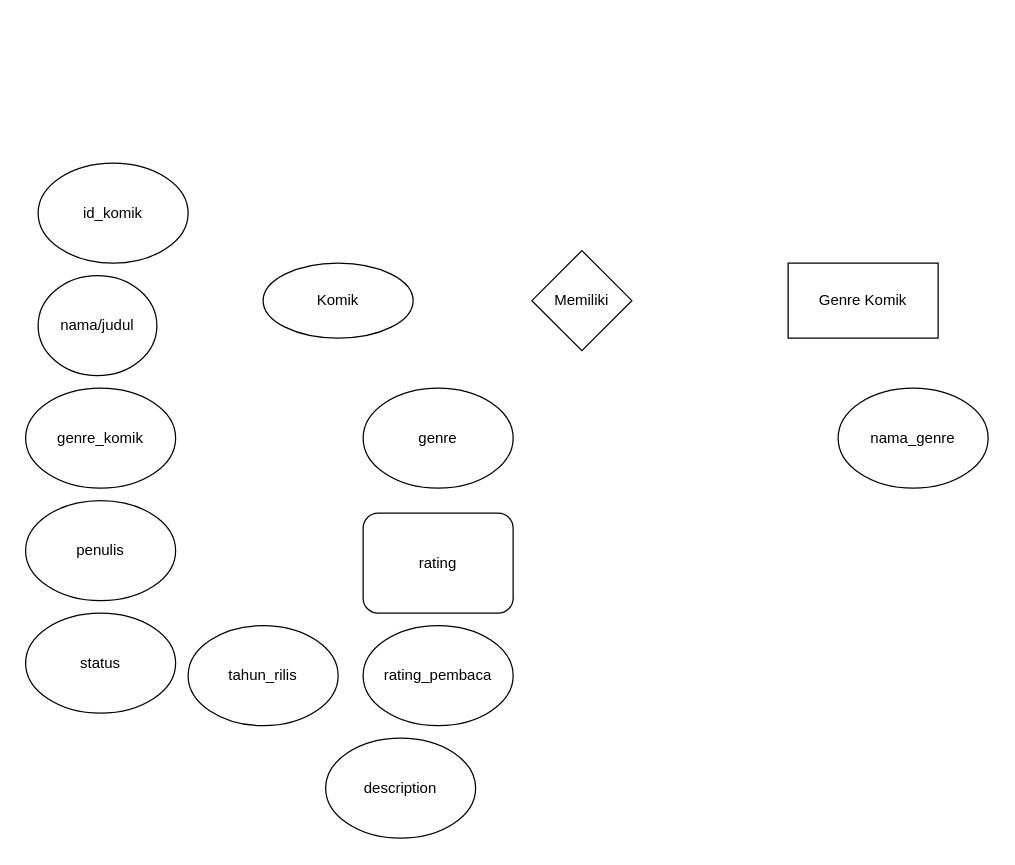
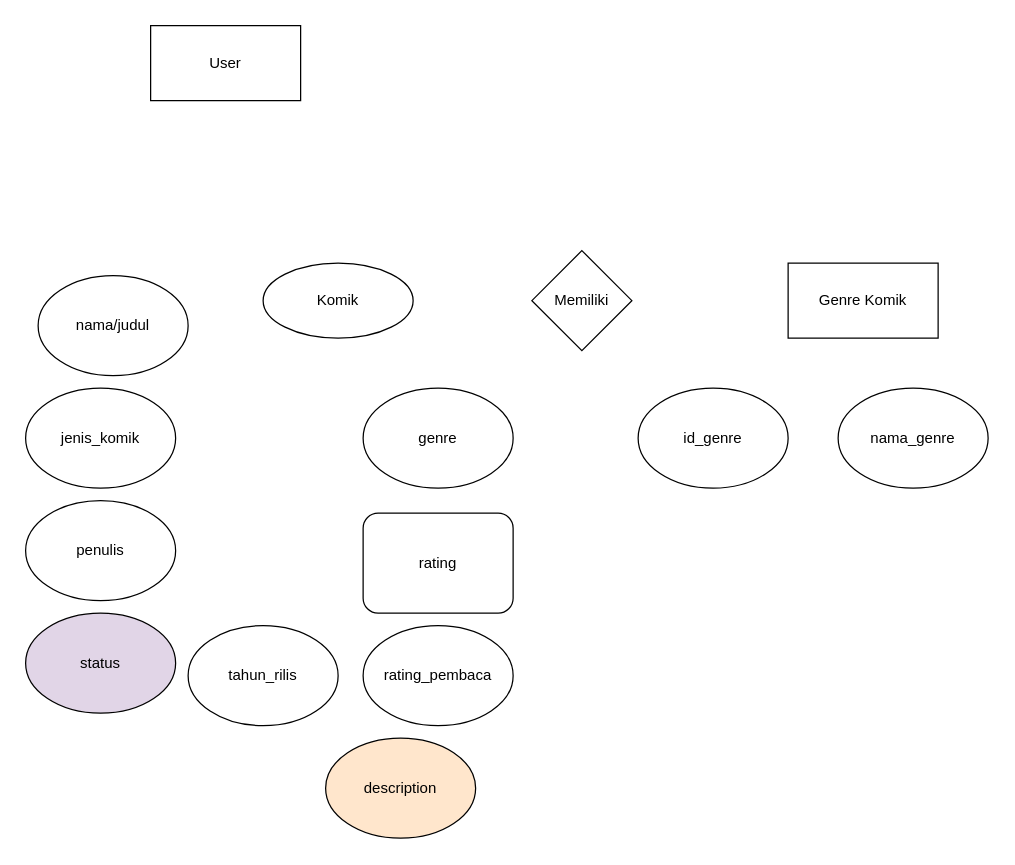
none -> (226, 63)
(113, 213) -> none
(98, 326) -> (113, 326)
(101, 438) -> (101, 438)
none -> (713, 438)
(101, 663) -> (101, 663)
(401, 788) -> (401, 788)
